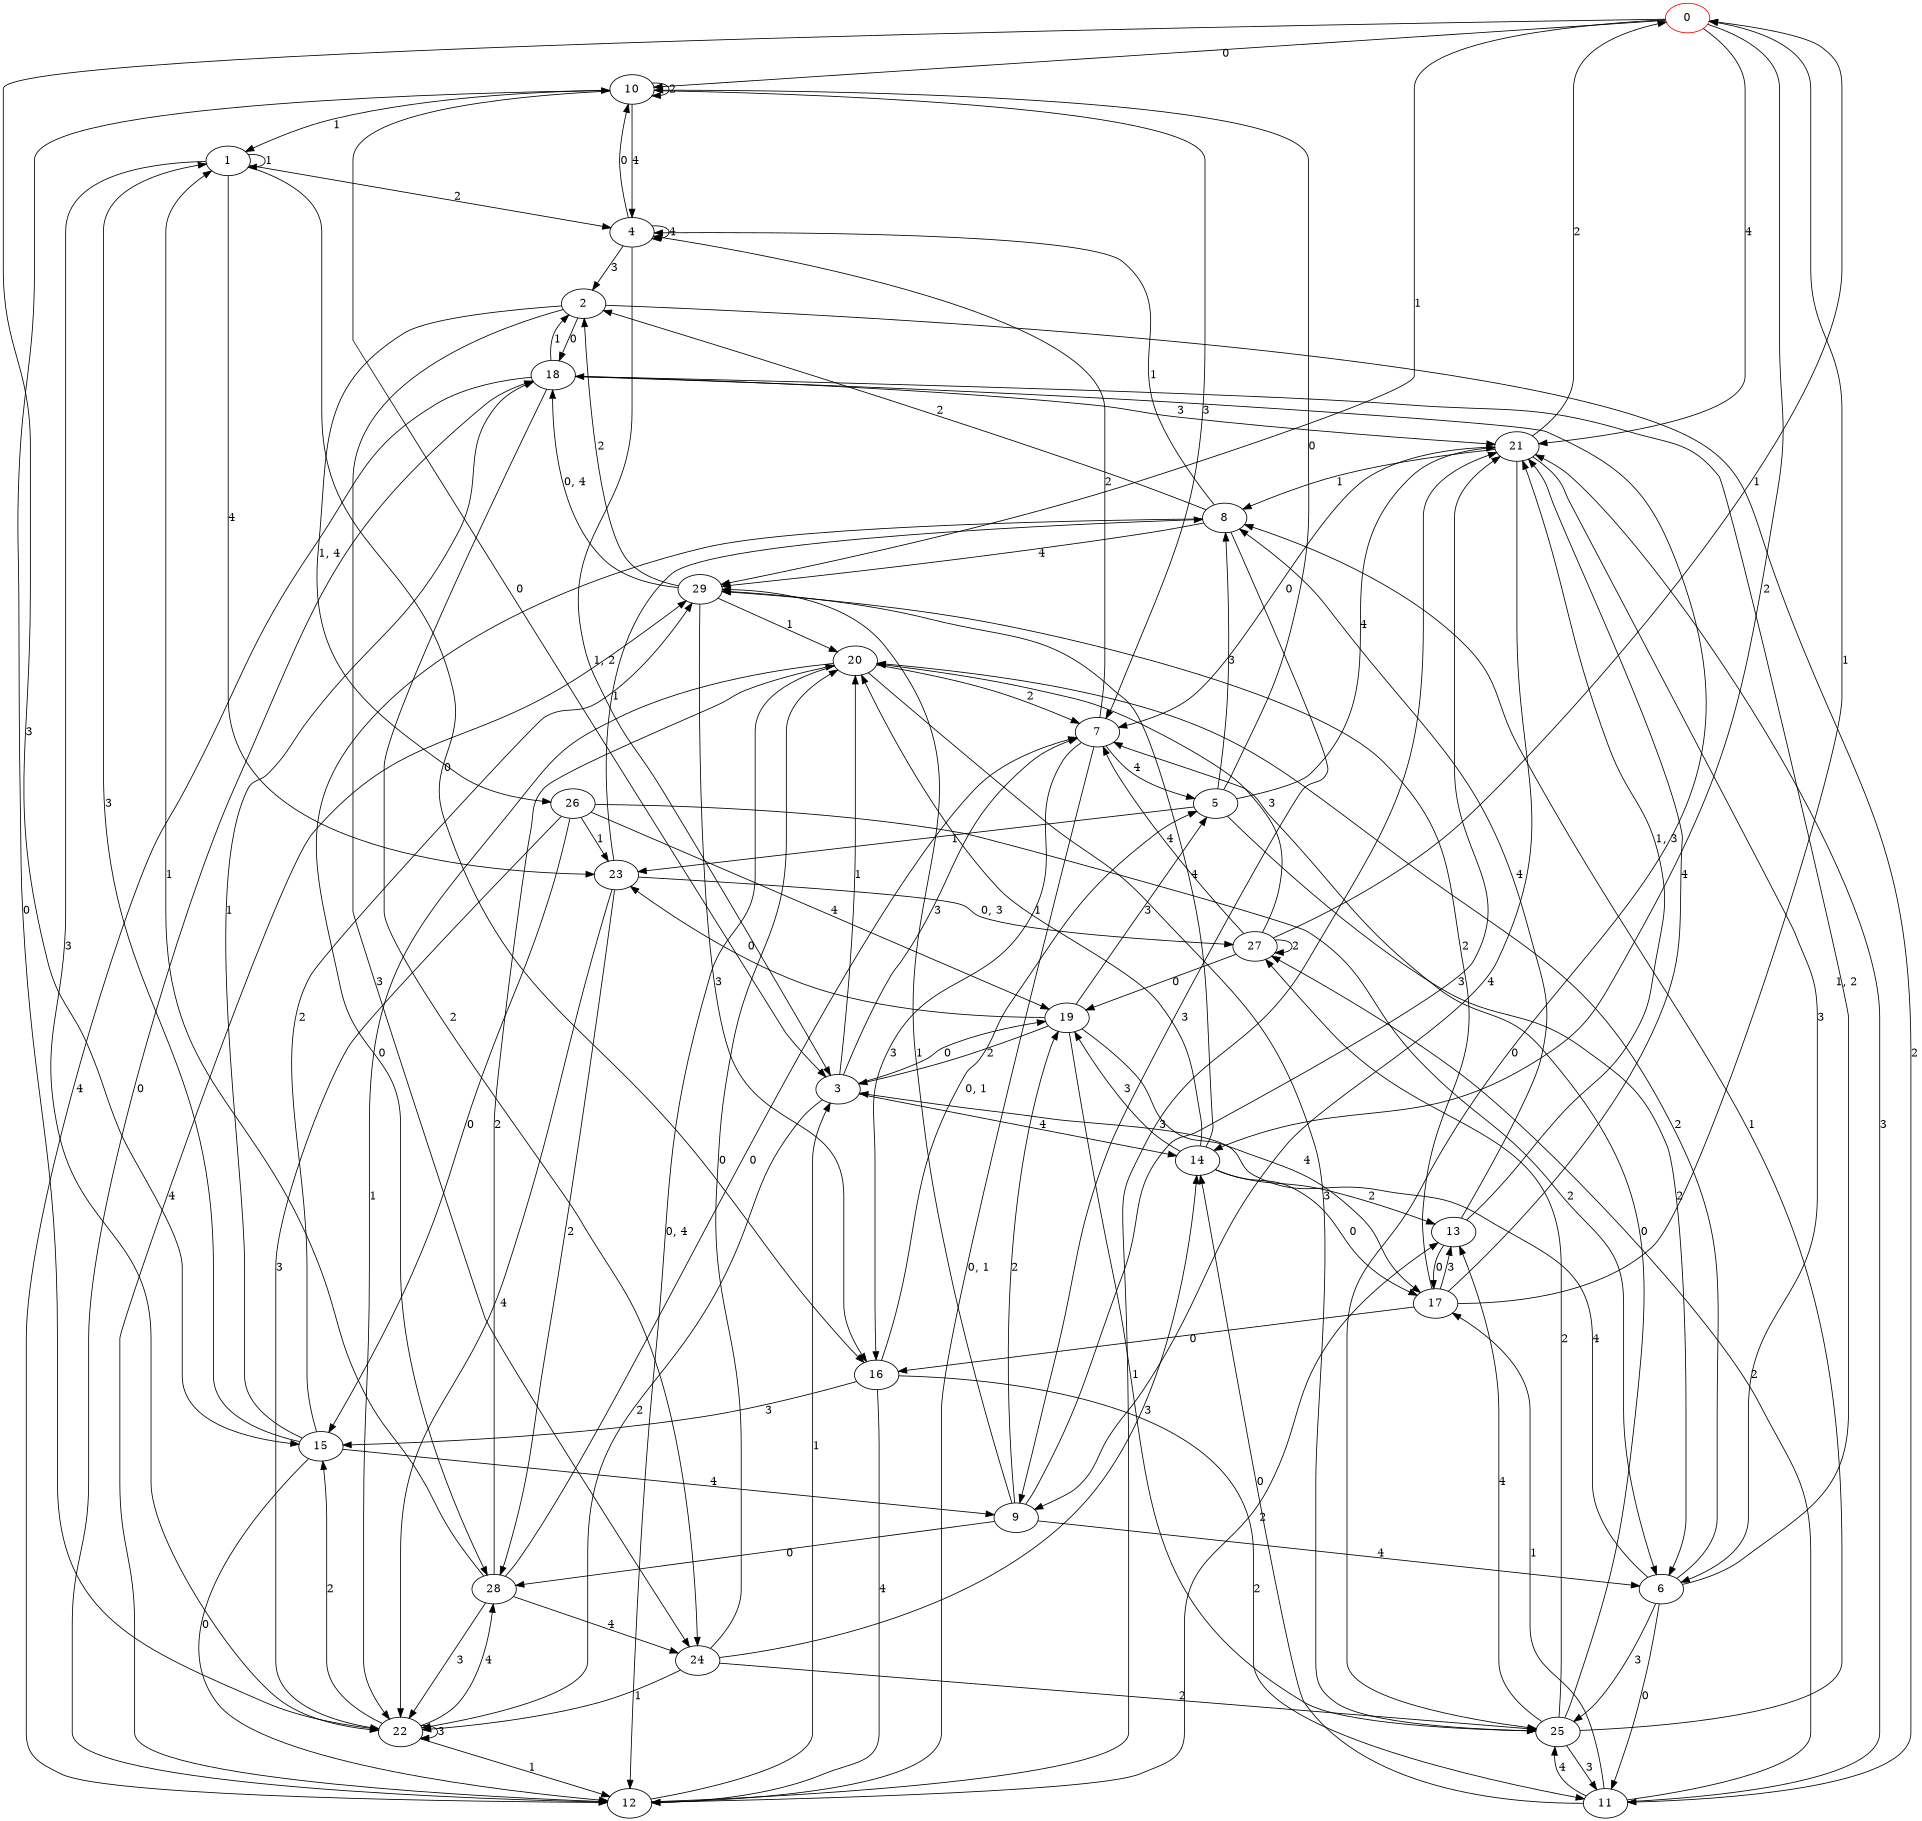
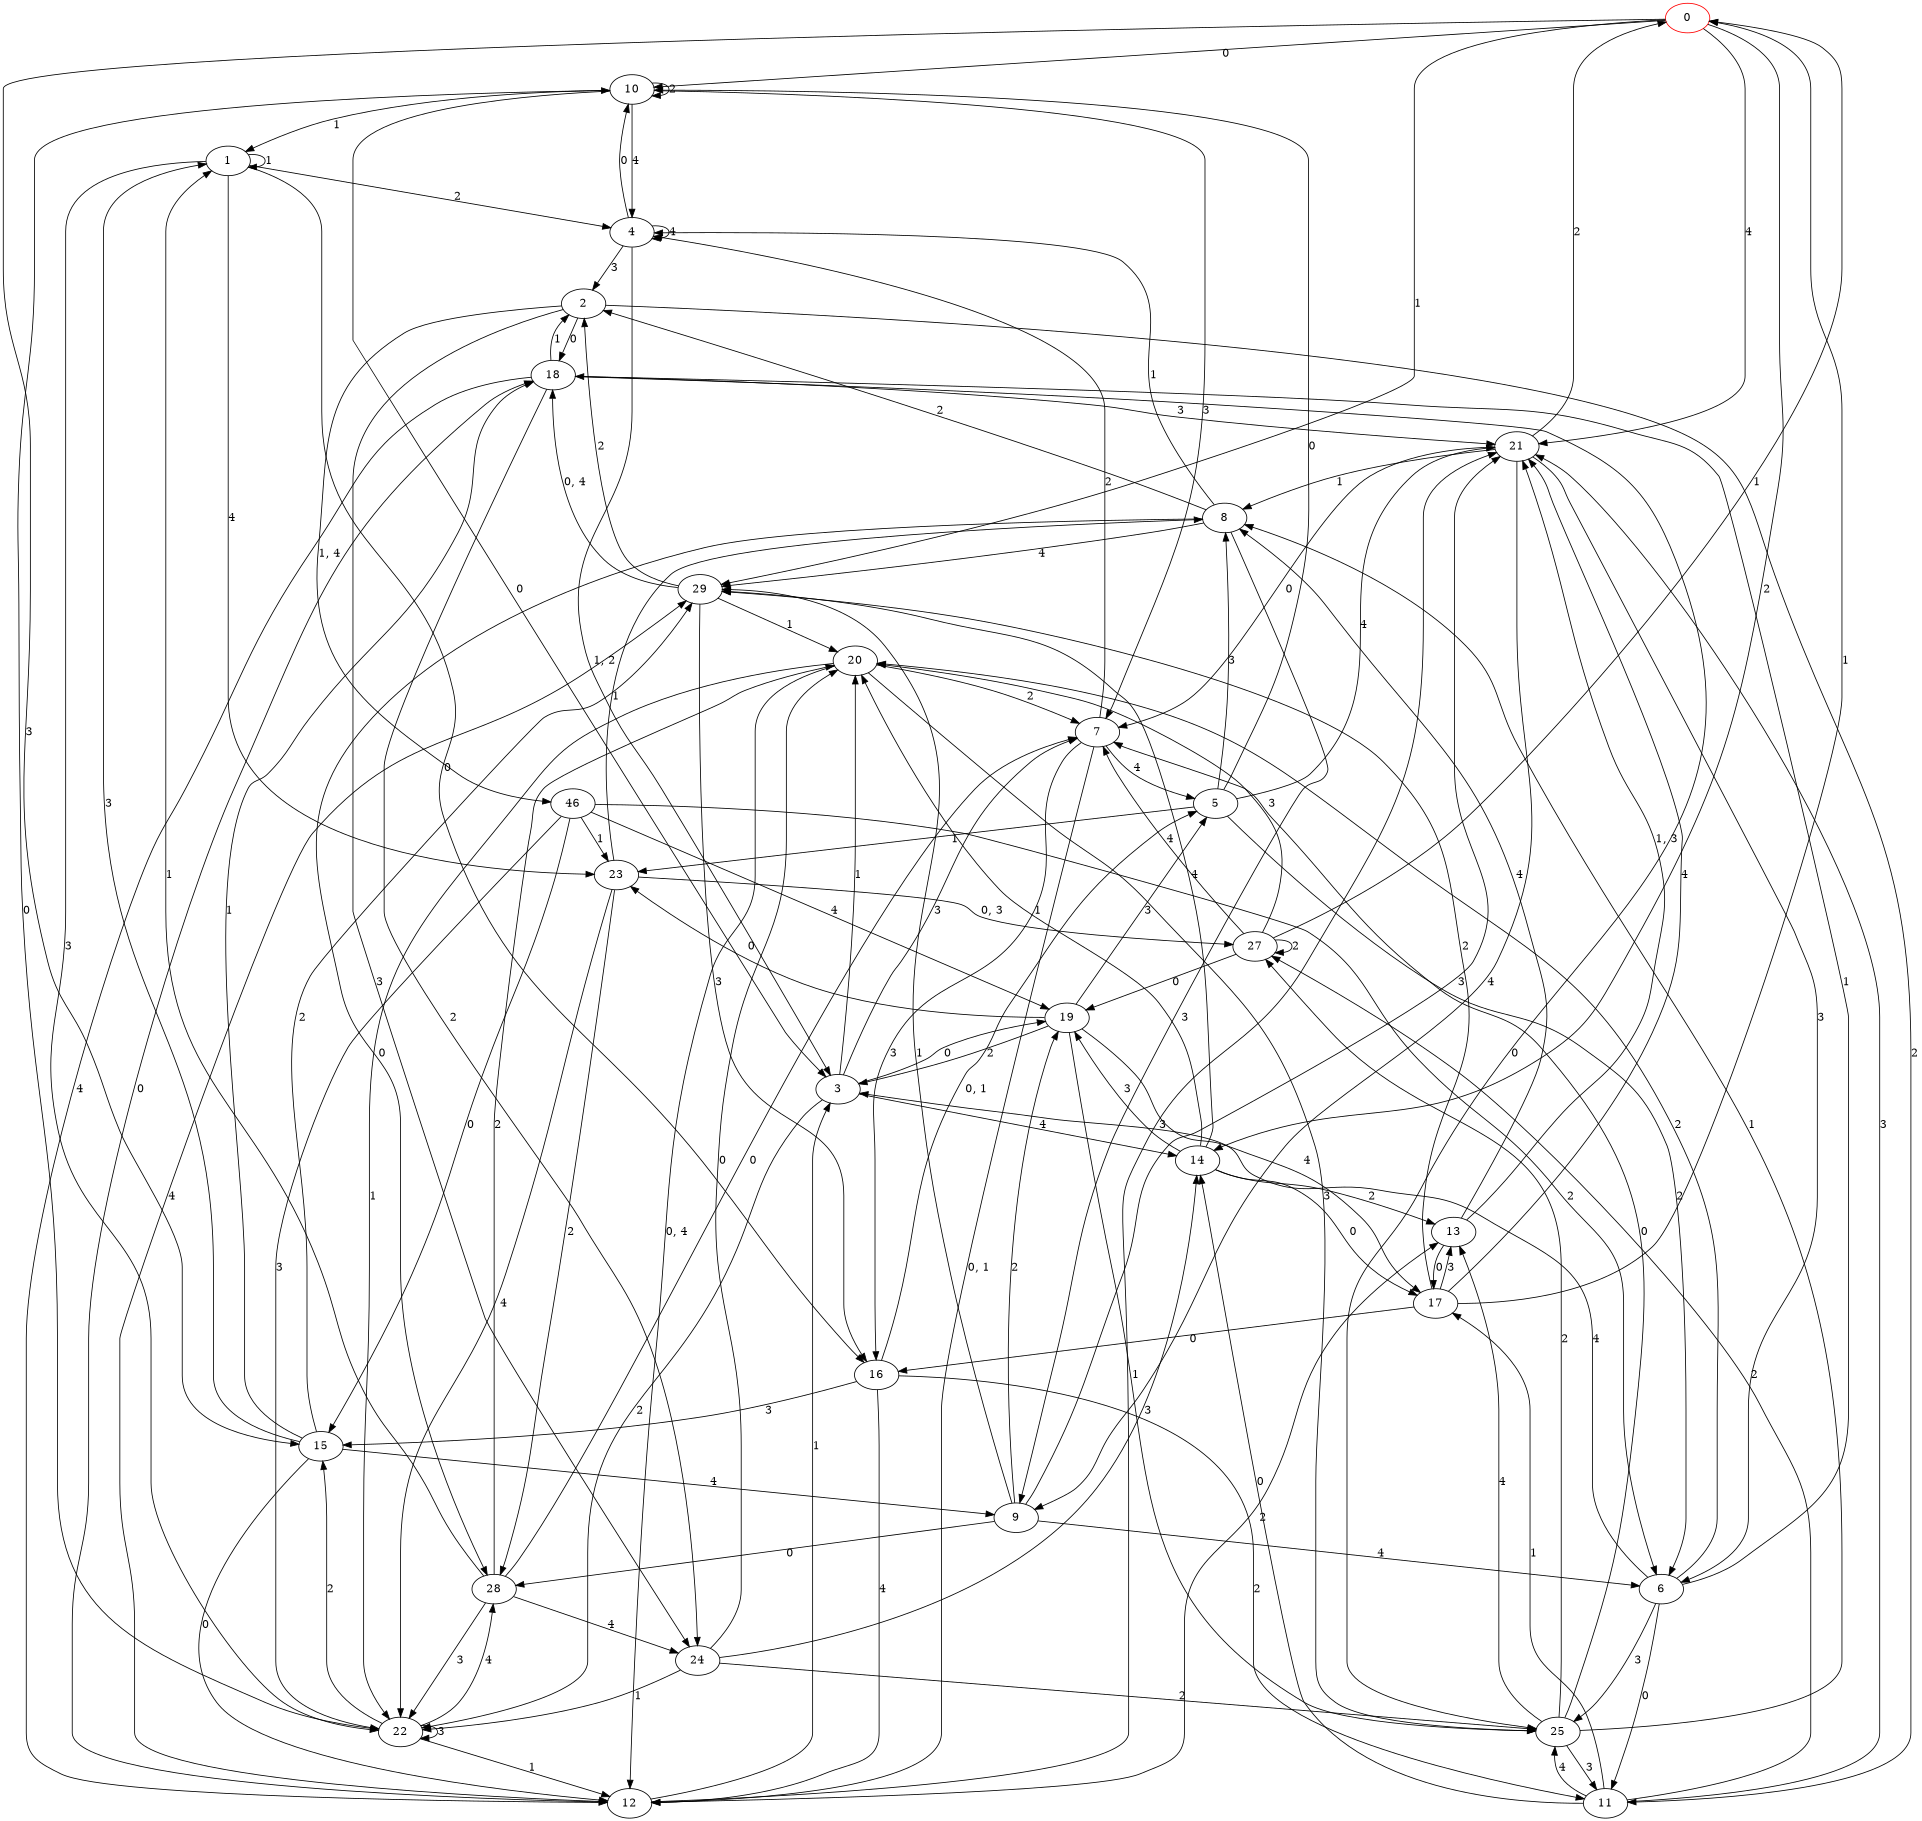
(573, 804) -> (573, 804)
(1847, 982) -> (1847, 982)
